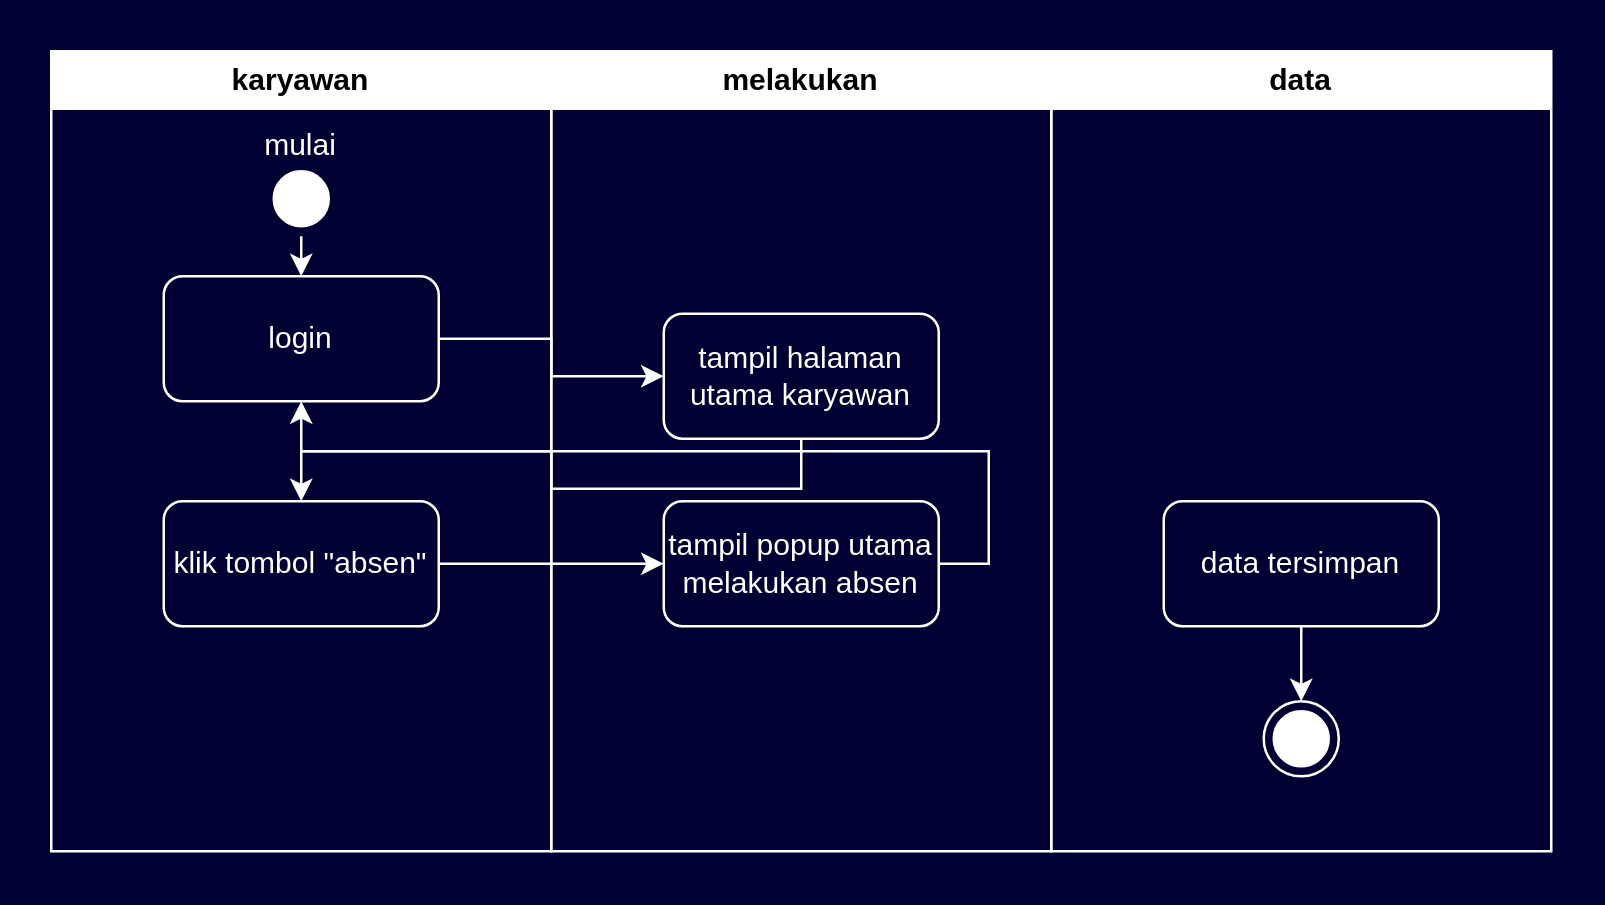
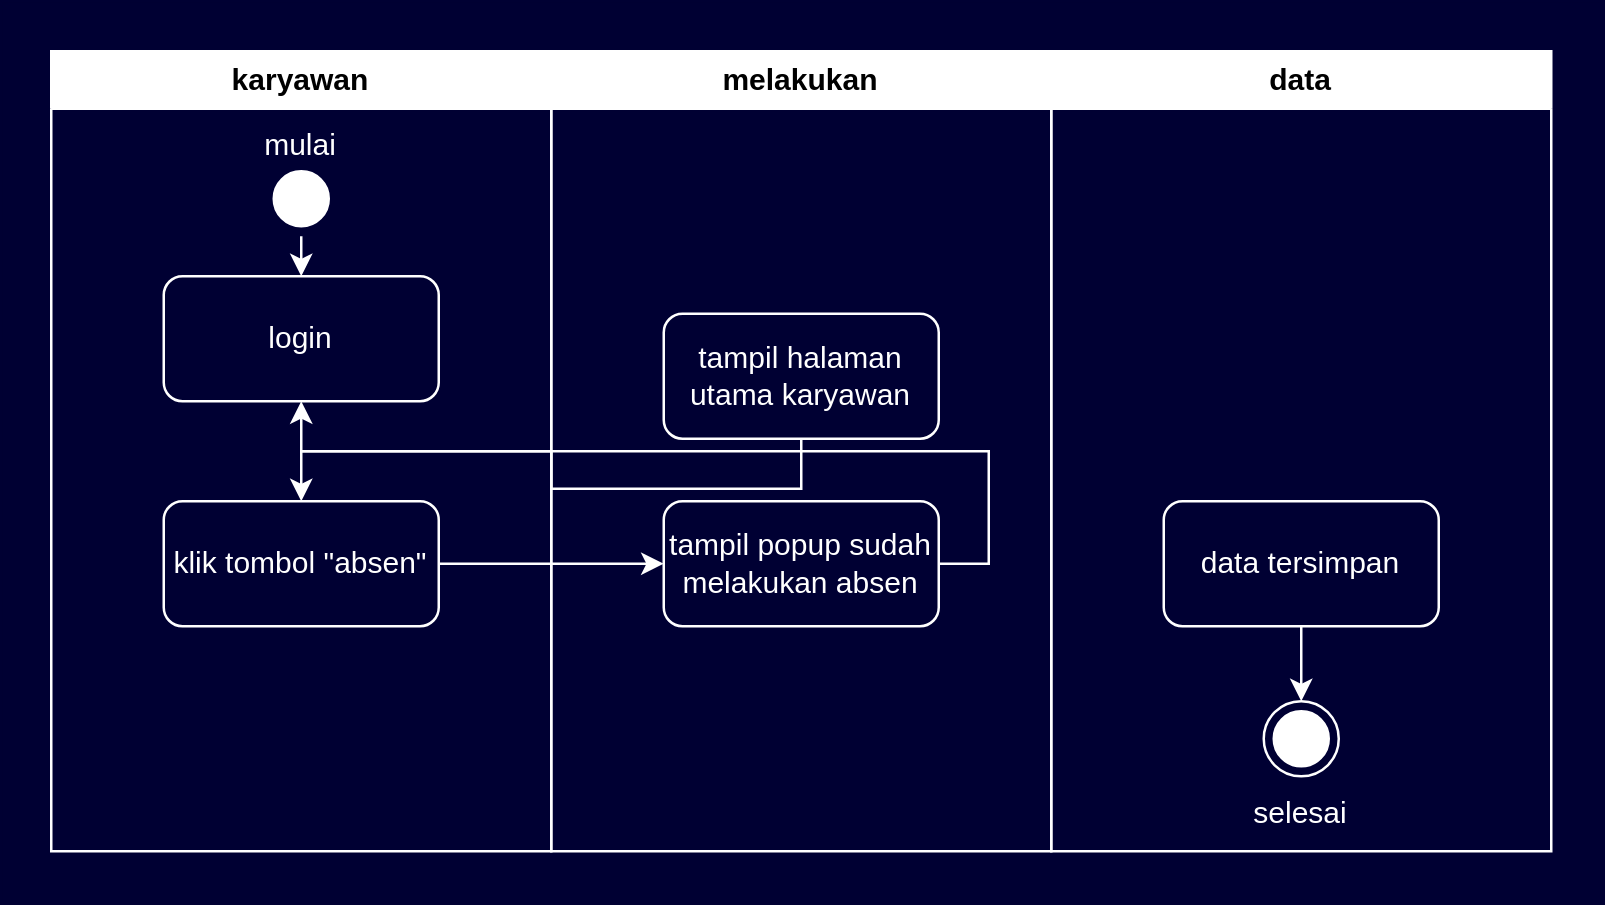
(492, 339) -> none
(801, 564) -> (801, 564)
none -> (1301, 814)
